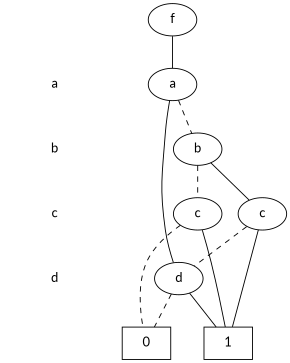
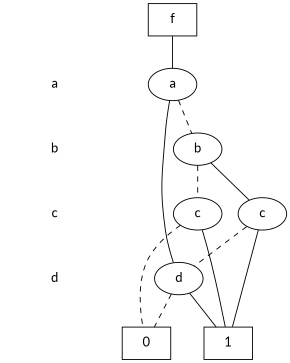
(173, 20) -> (173, 20)
